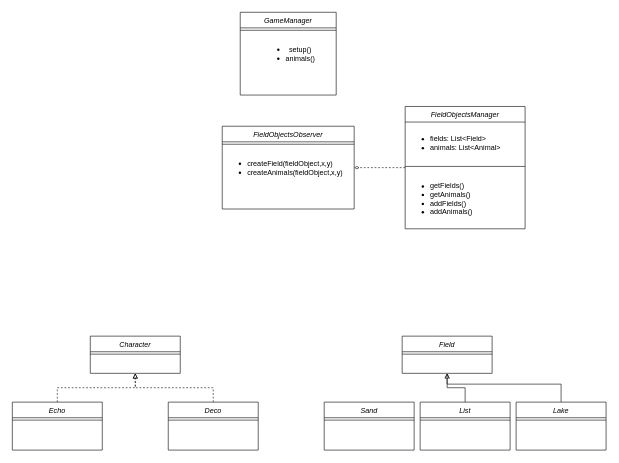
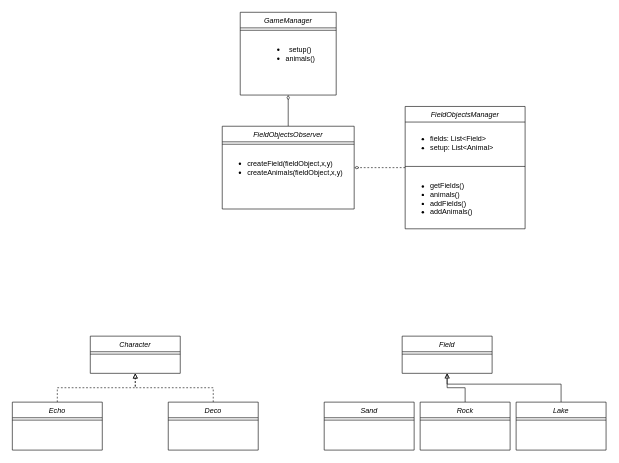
none -> (288, 113)
(442, 143) -> (440, 143)
(429, 199) -> (429, 199)
(465, 410) -> (465, 410)
